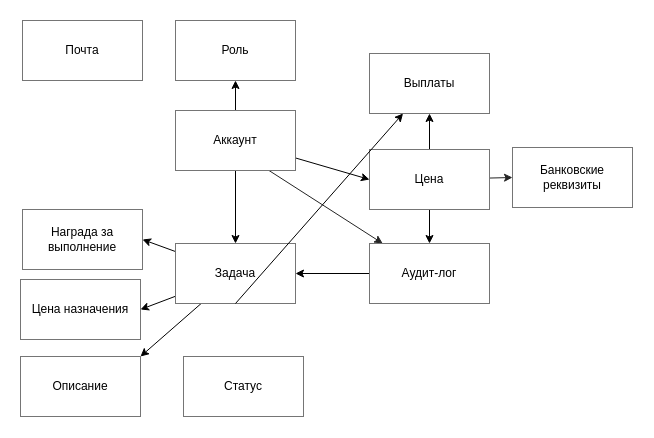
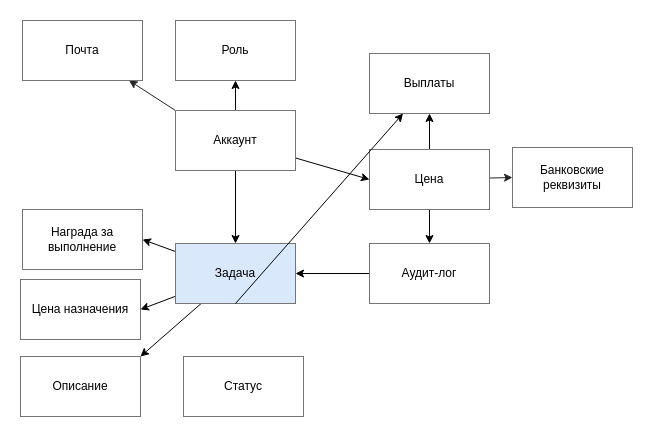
(324, 206) -> (155, 97)
(236, 274) -> (236, 274)
